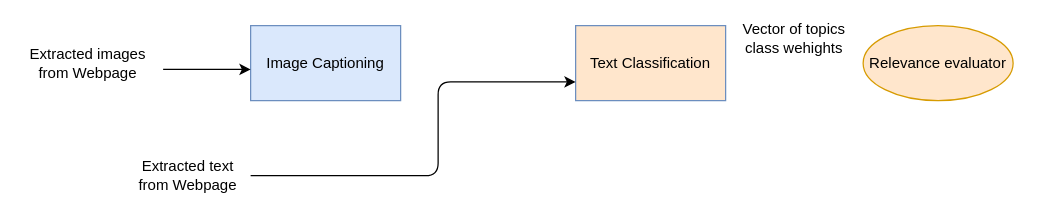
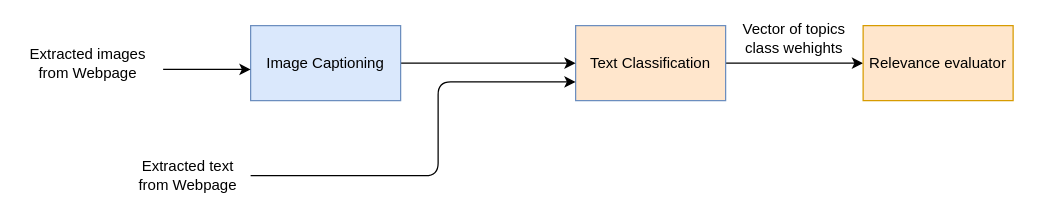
none -> (484, 63)
none -> (790, 63)
(938, 63) -> (938, 63)
